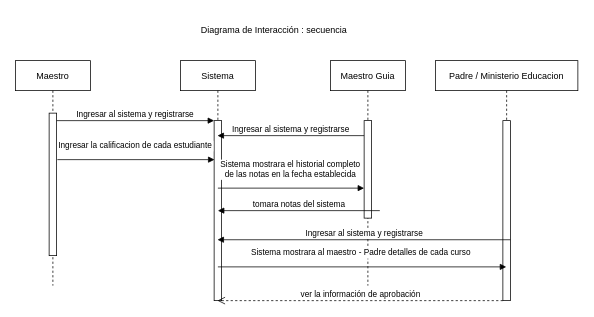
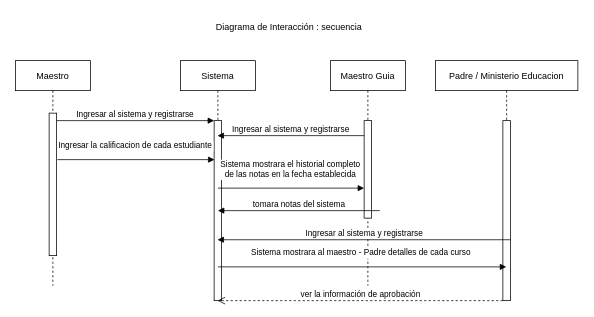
(274, 30) -> (289, 27)
